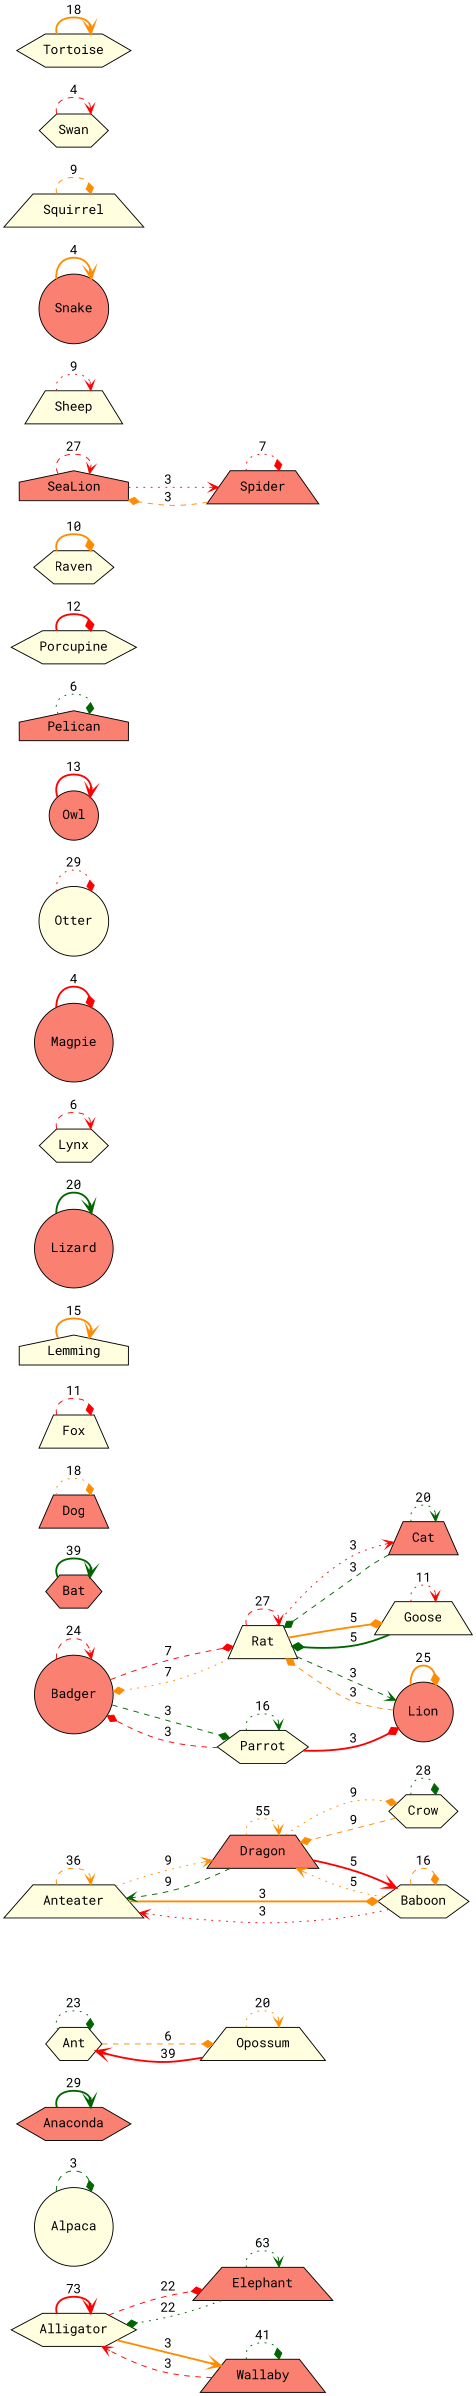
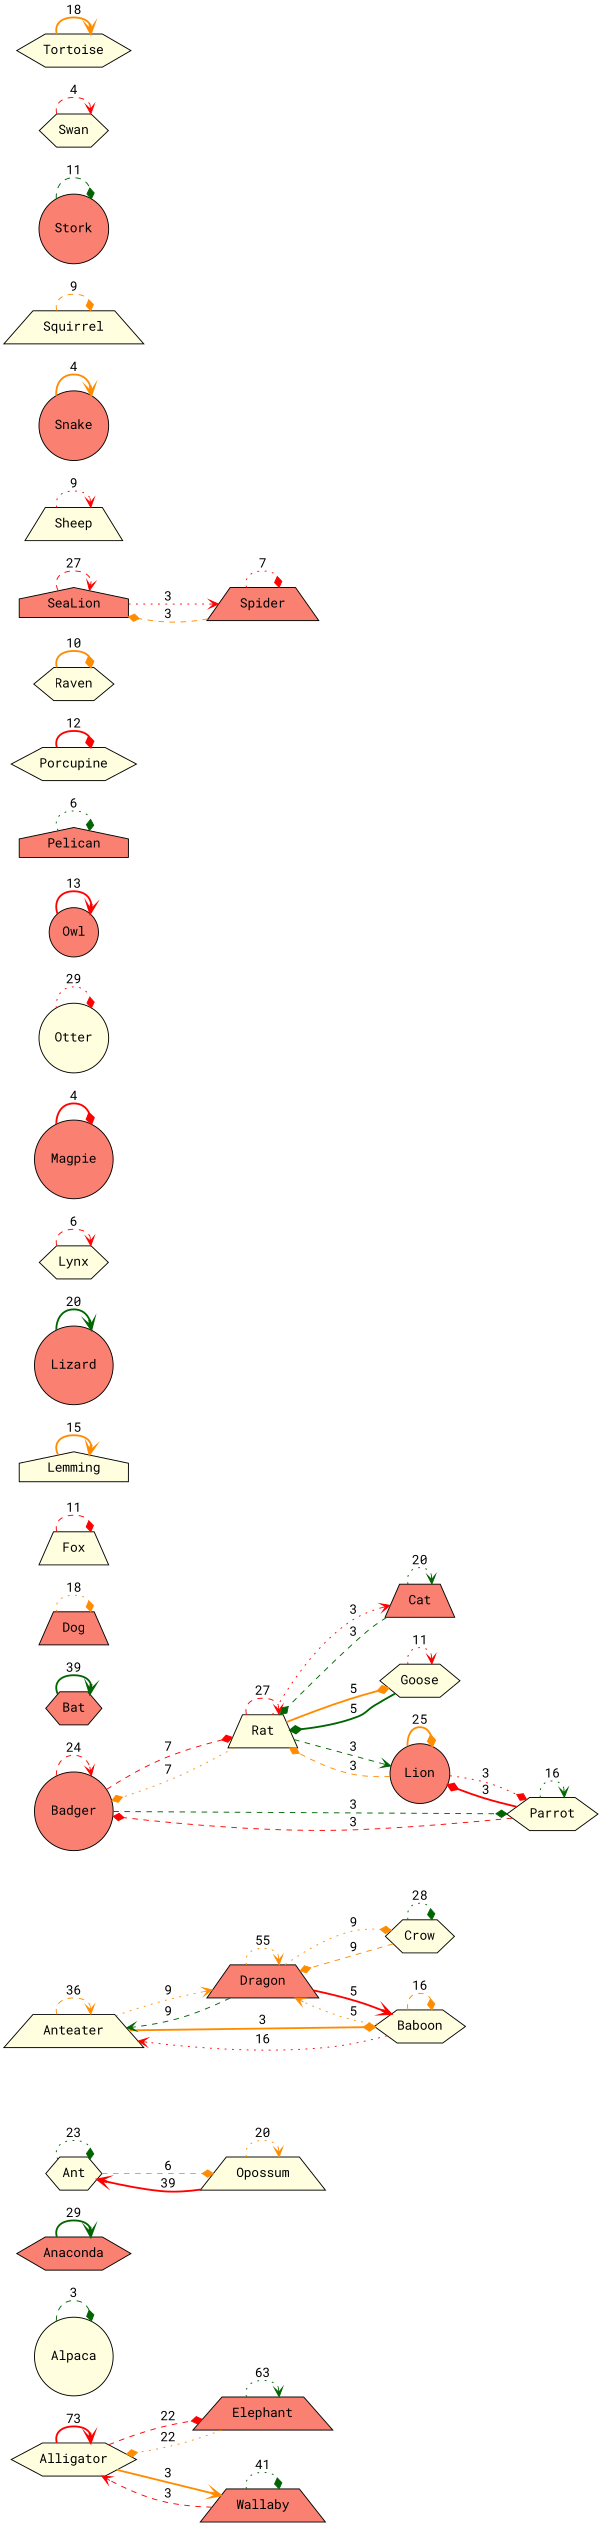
none -> (74, 229)
(423, 1618) -> (420, 1681)
none -> (484, 1782)
(263, 1912) -> (263, 2040)
(180, 2314) -> (180, 2444)
